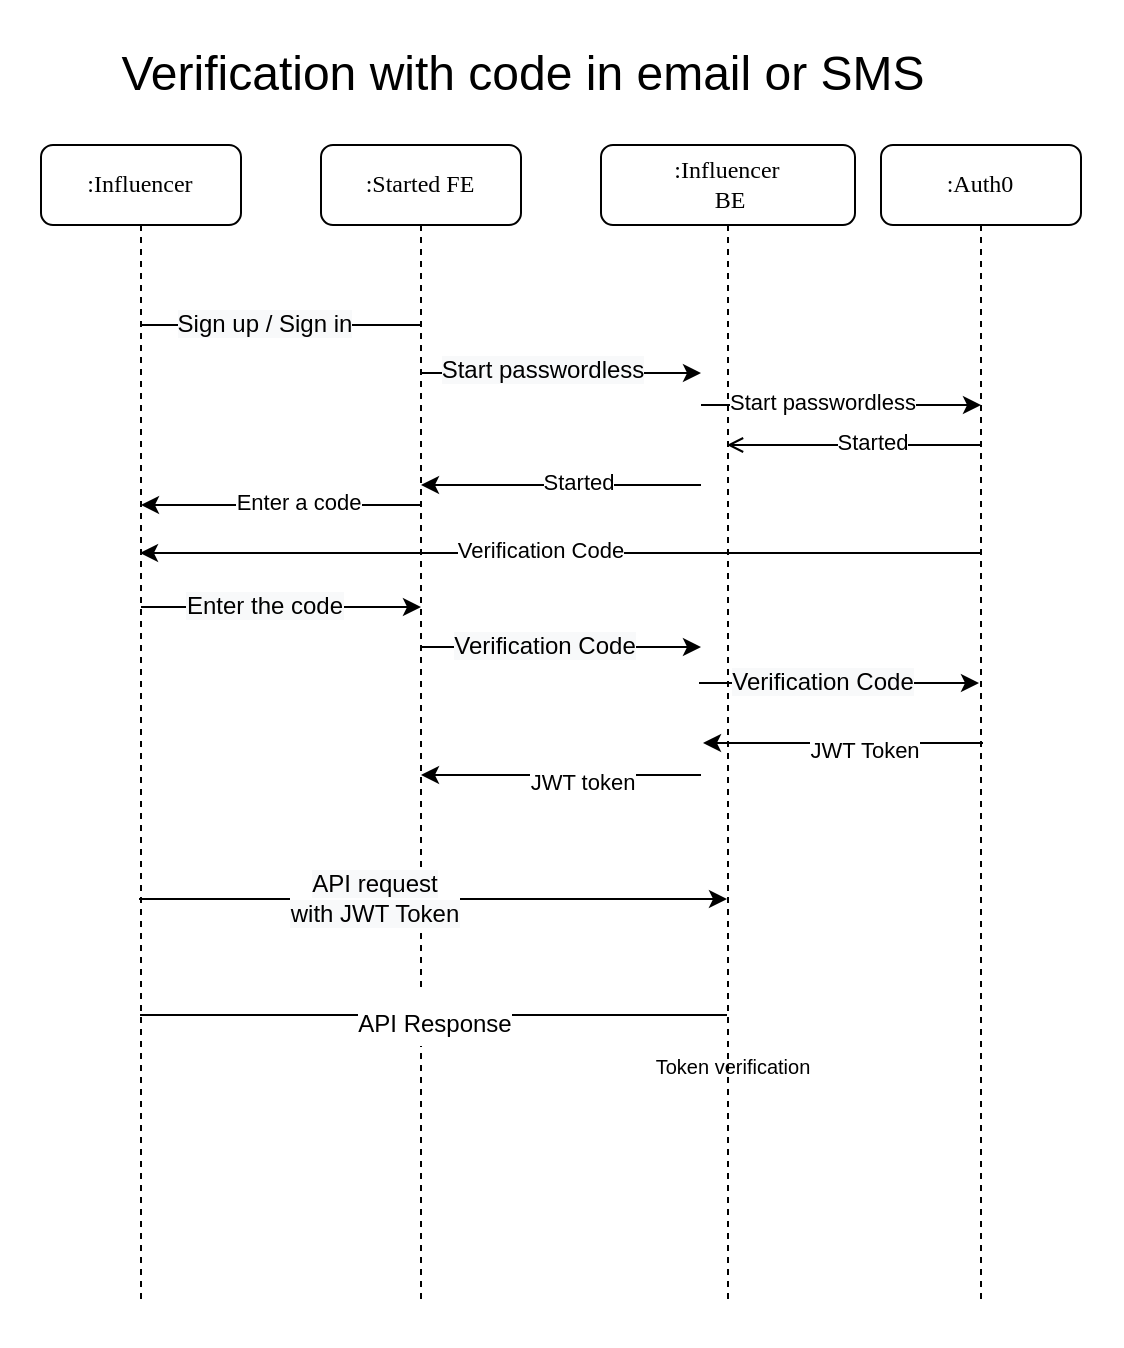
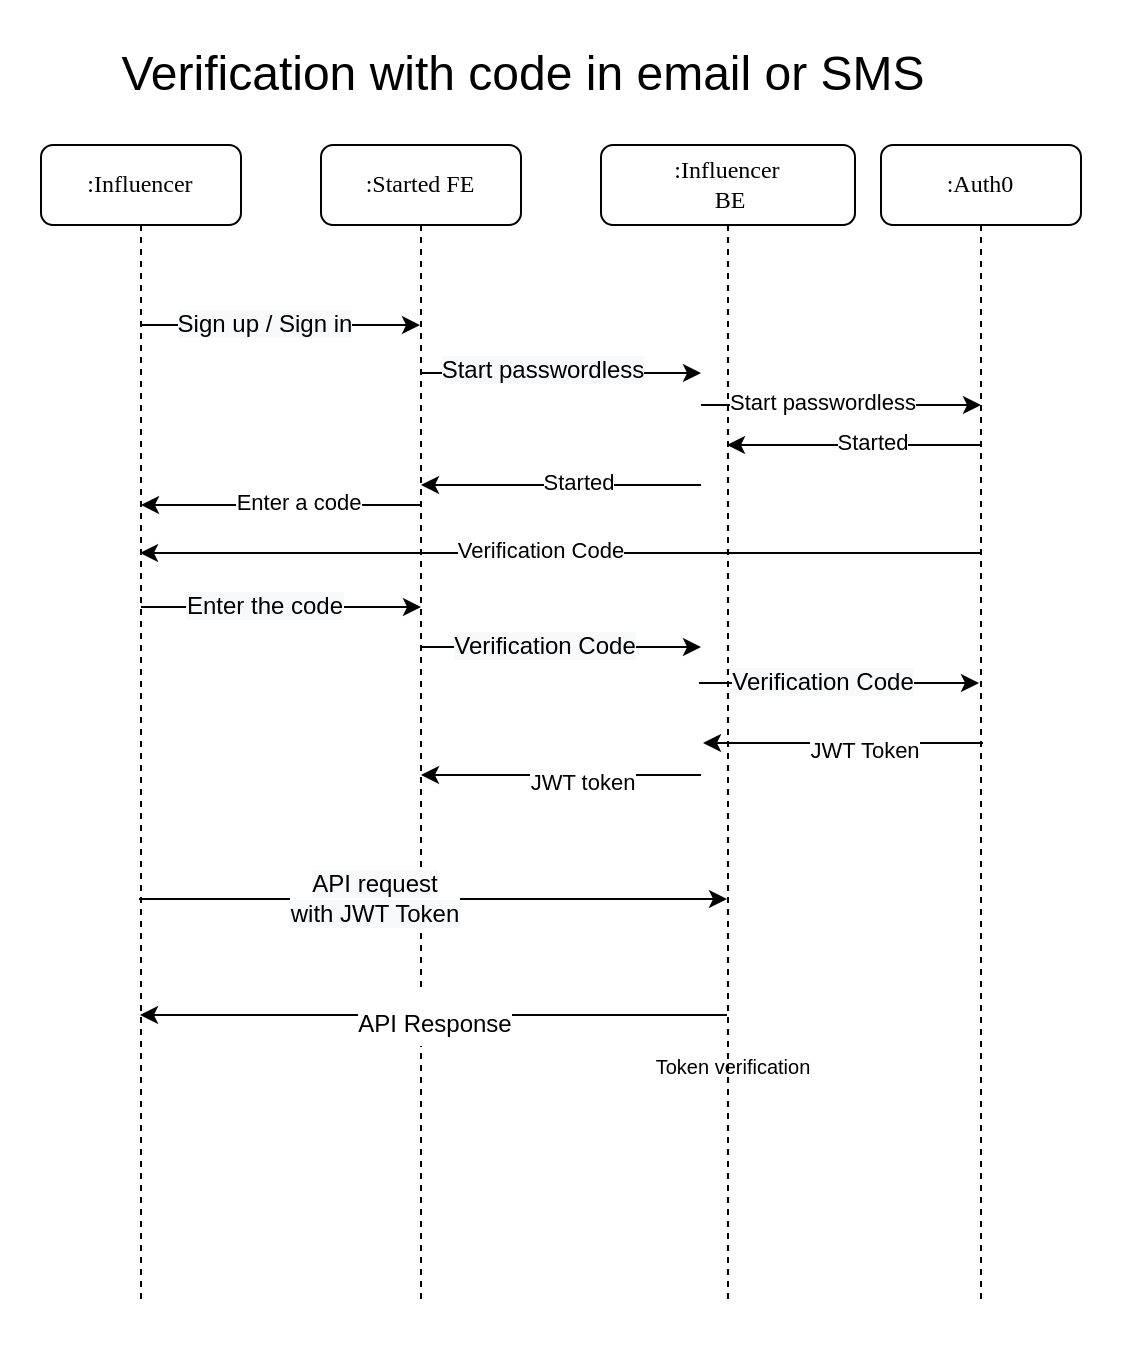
(410, 325) -> (405, 325)
(739, 445) -> (742, 445)
(151, 1015) -> (155, 1015)
